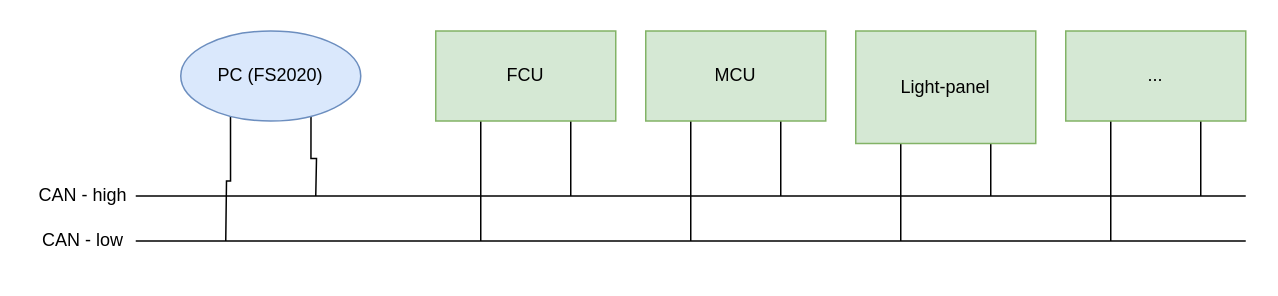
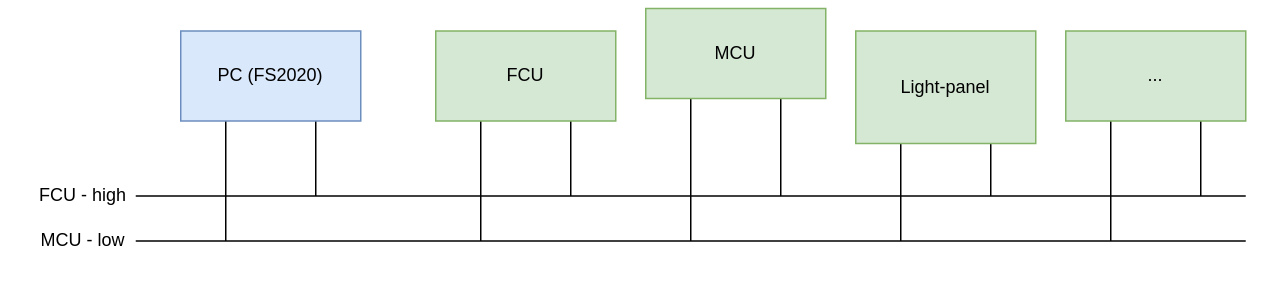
(271, 76) -> (271, 76)
(736, 76) -> (736, 53)
(83, 196) -> (83, 196)
(83, 241) -> (83, 241)
